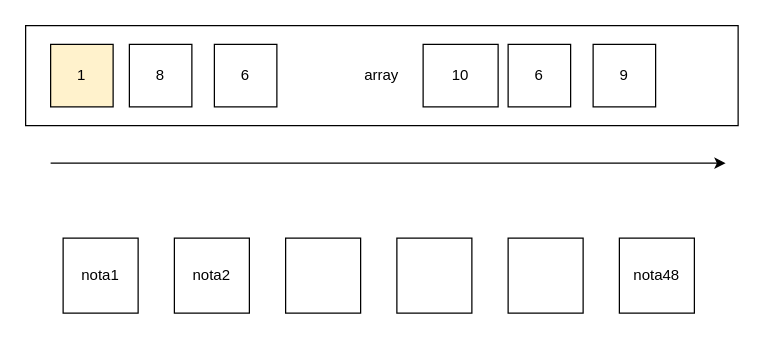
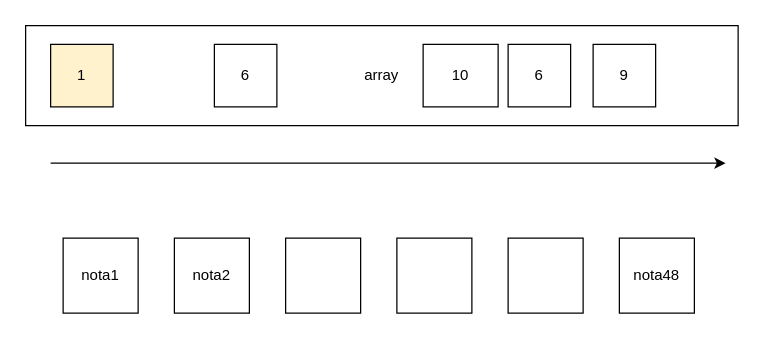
(161, 76) -> none
